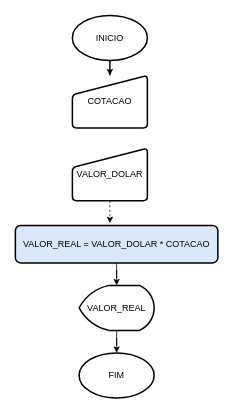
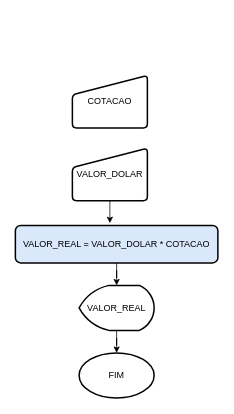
(110, 38) -> none
(110, 70) -> none
(110, 209) -> (110, 209)
